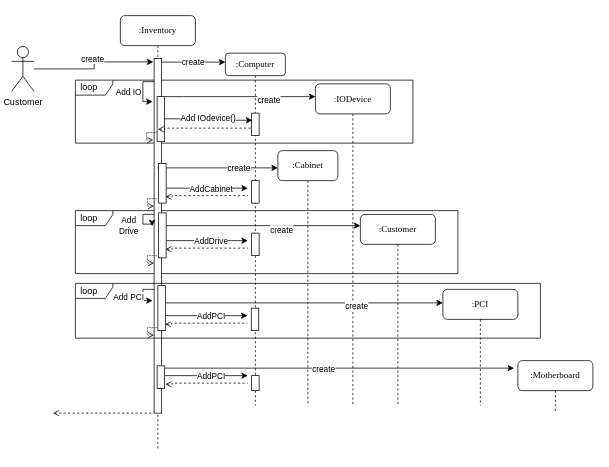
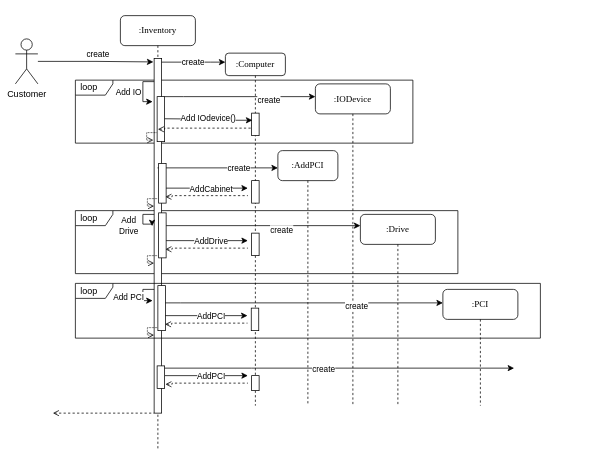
(23, 69) -> (27, 61)
(308, 165) -> (308, 165)
(398, 229) -> (398, 229)
(555, 387) -> none
